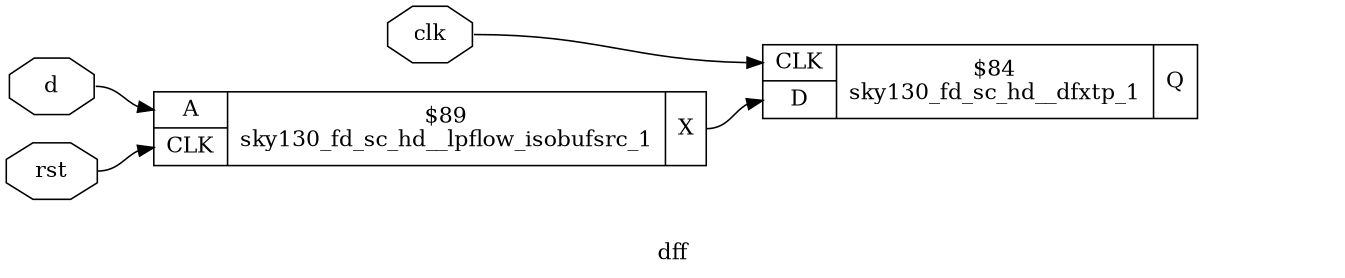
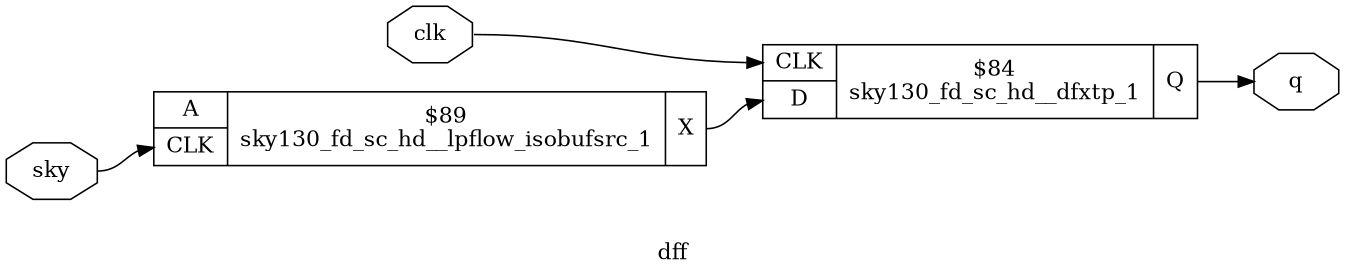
none -> (1296, 82)
(52, 86) -> none
(52, 171) -> (52, 171)
